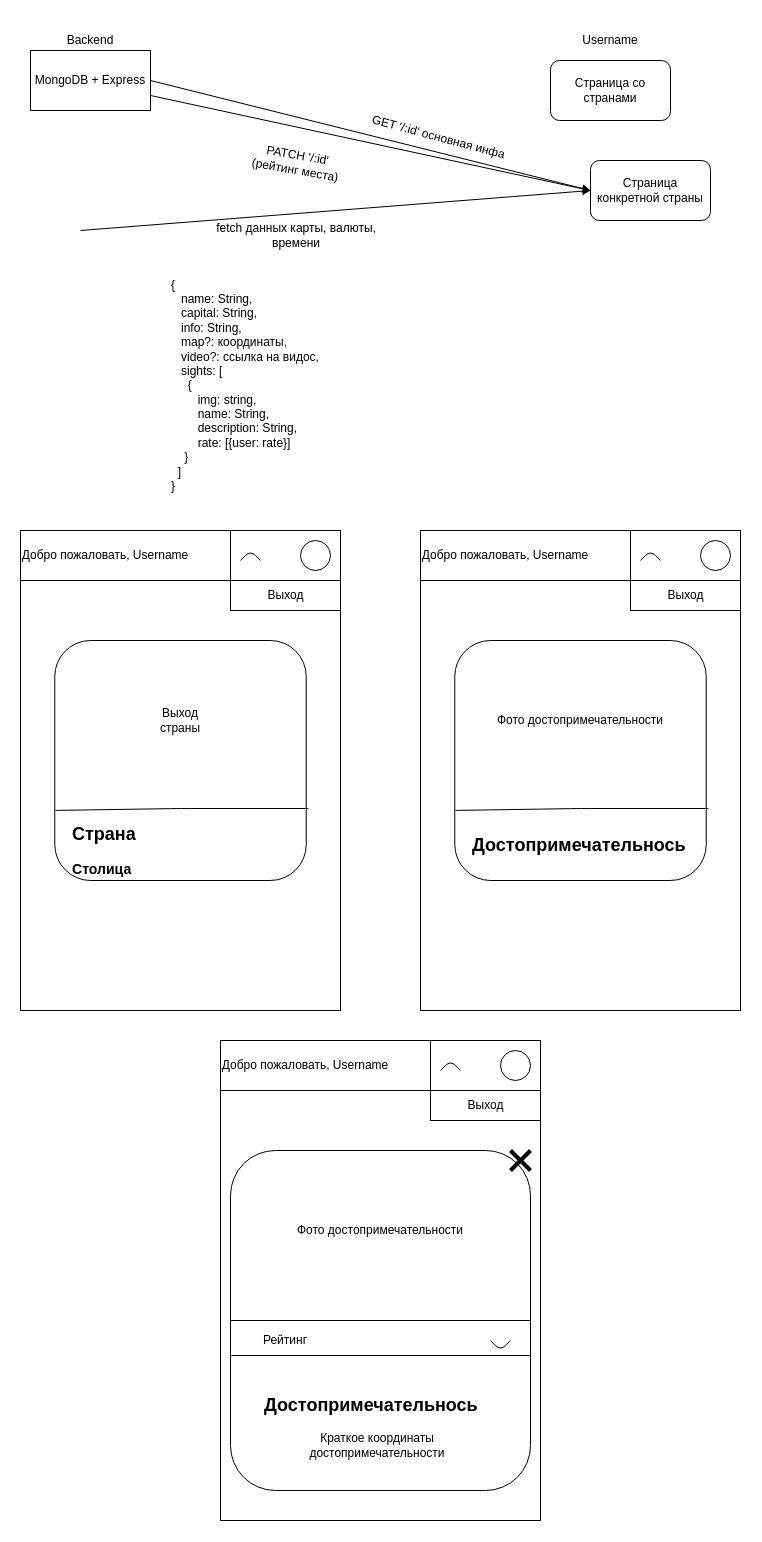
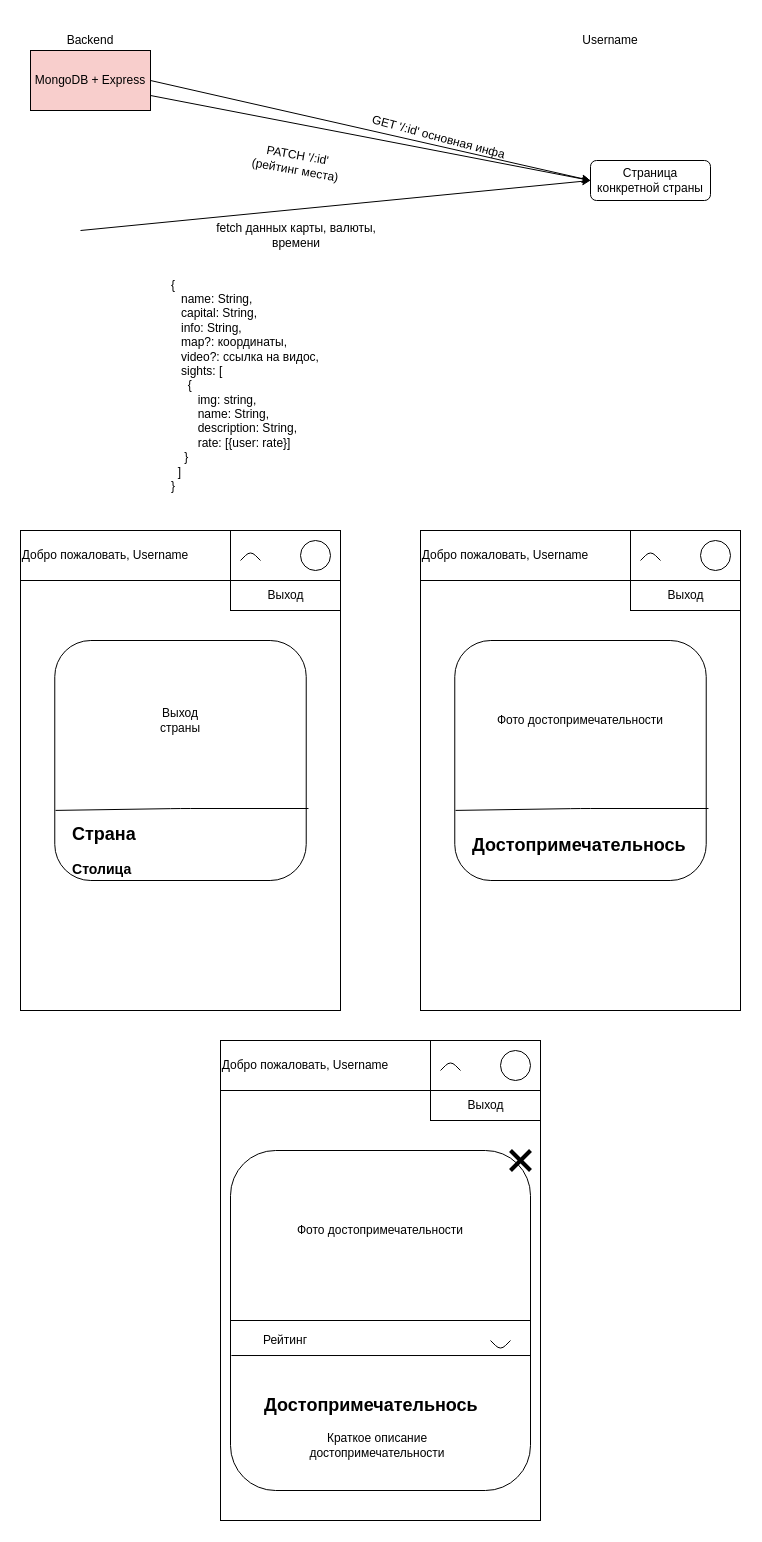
(91, 81) -> (91, 81)
(611, 91) -> none
(651, 191) -> (651, 181)
(378, 1446) -> (378, 1446)
